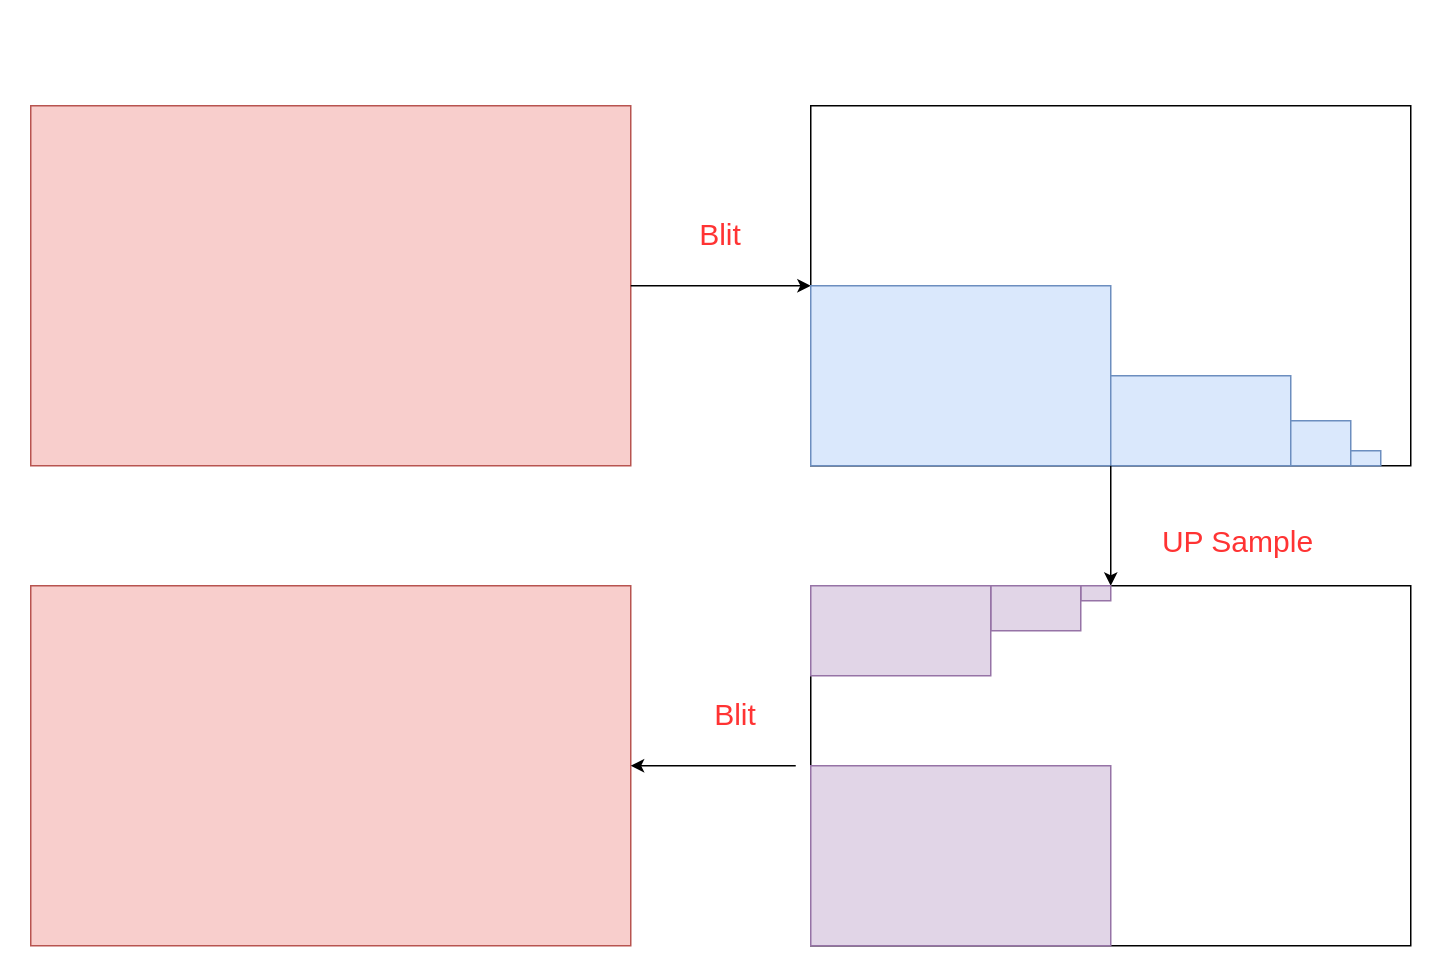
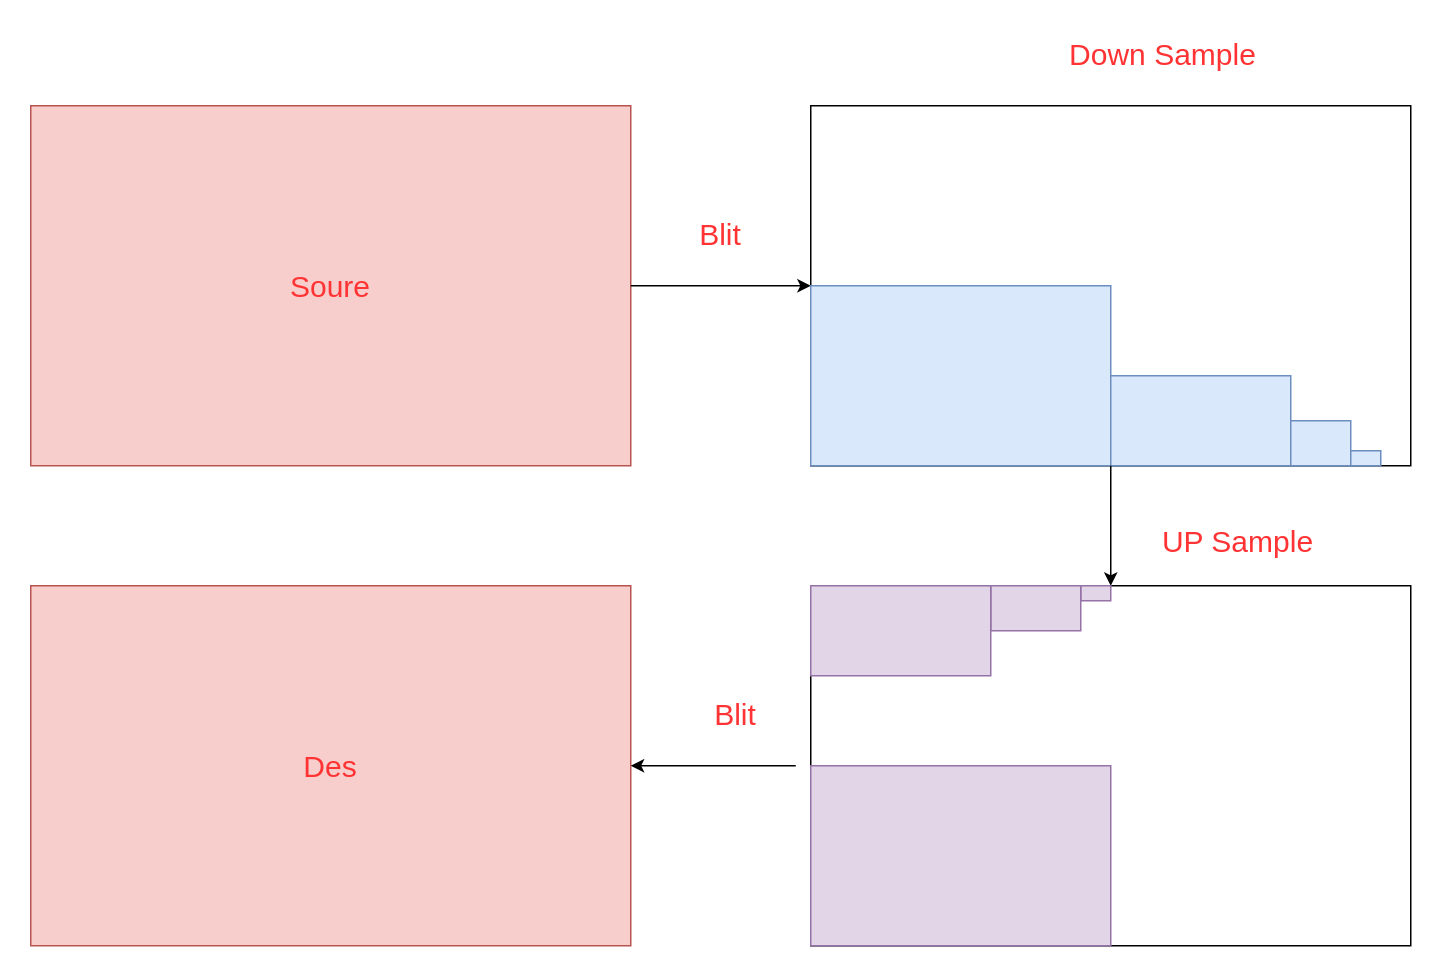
none -> (1163, 53)
none -> (331, 286)
none -> (331, 766)
